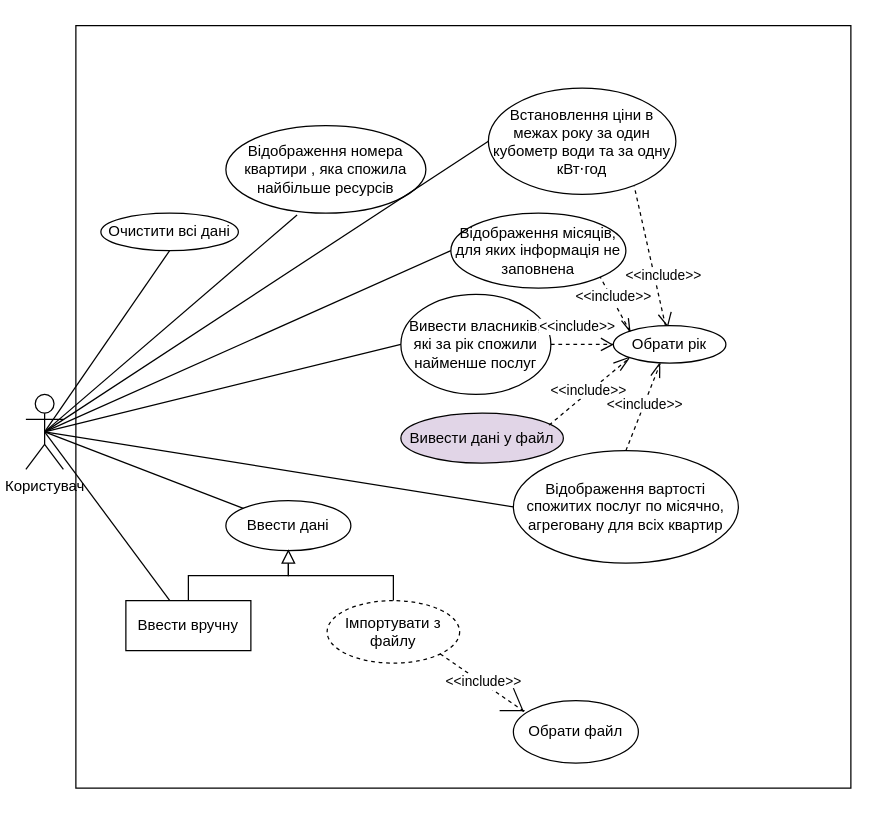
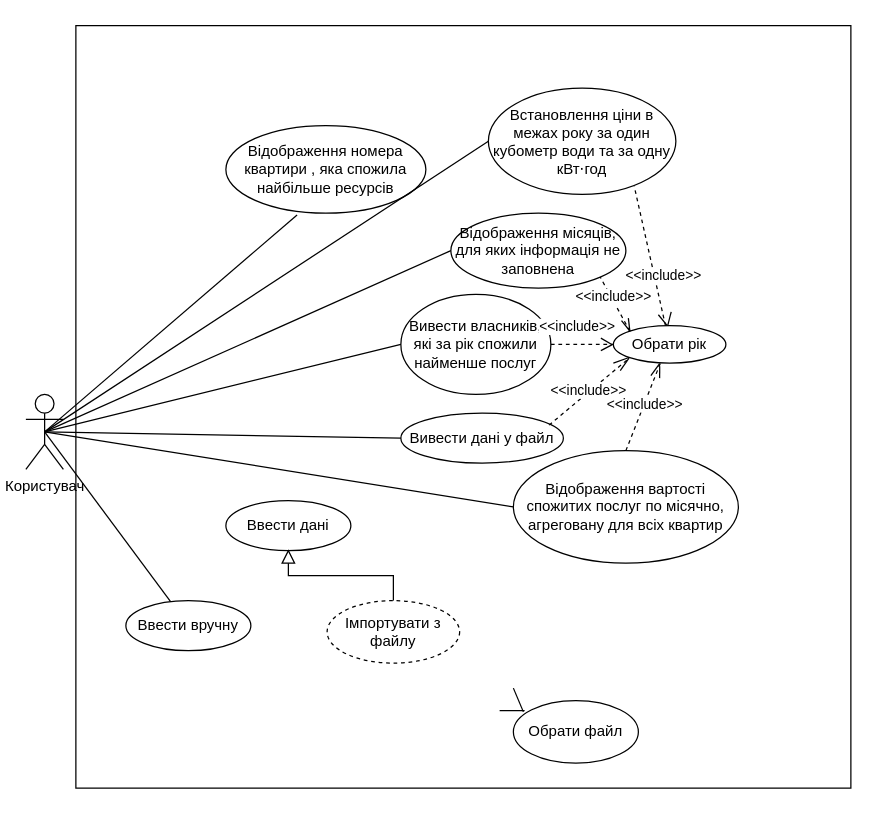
(169, 232) -> none
(109, 338) -> none
(482, 438) -> (482, 438)
(148, 472) -> (230, 435)
(225, 576) -> none
(188, 626) -> (188, 626)
(479, 681) -> none
